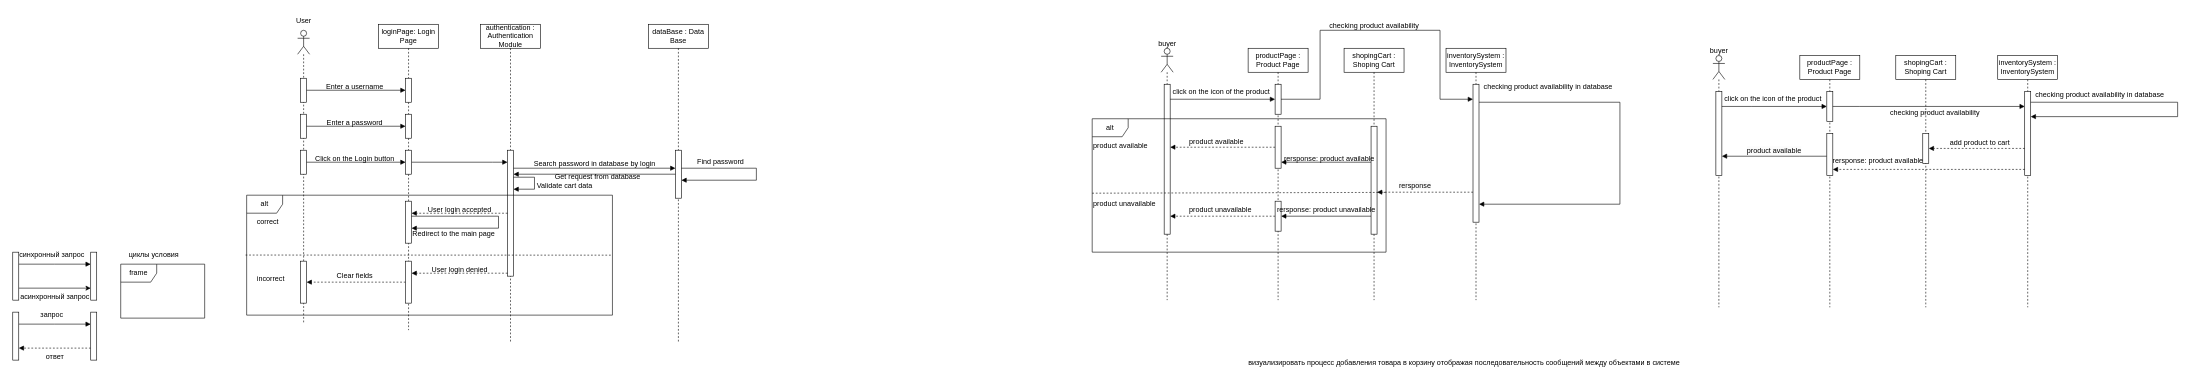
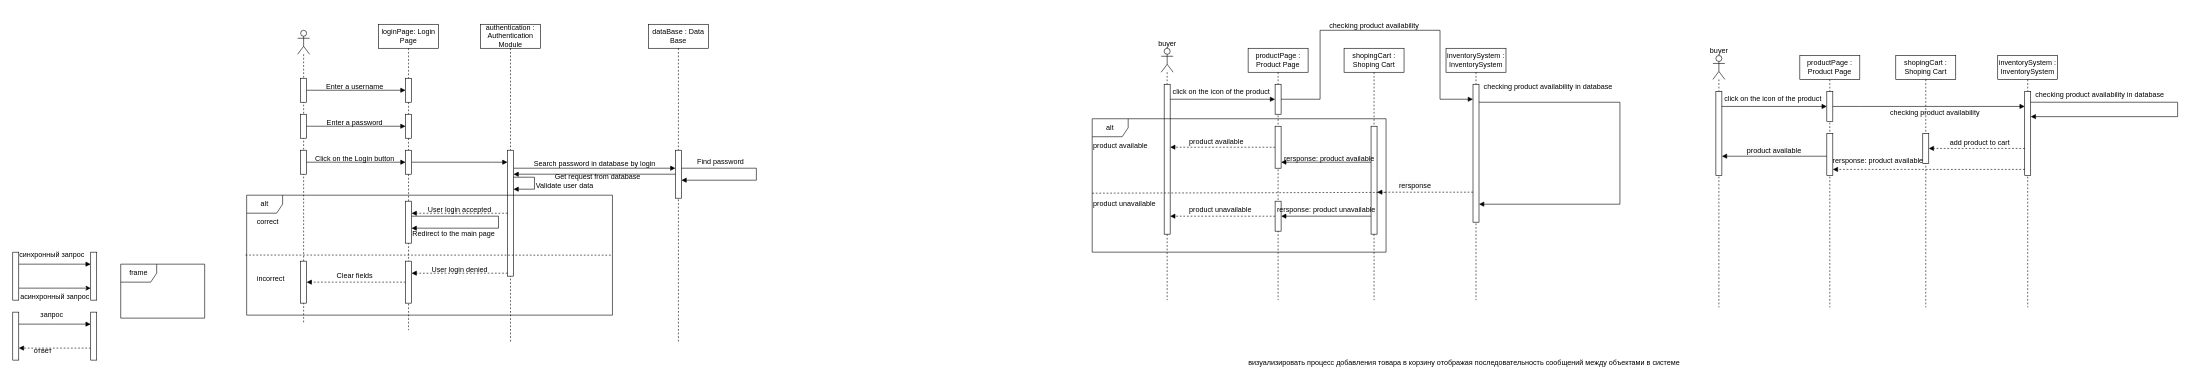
(303, 21) -> none
(565, 186) -> (565, 186)
(153, 255) -> none
(54, 357) -> (42, 351)
